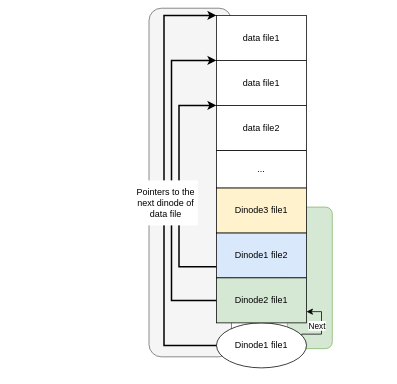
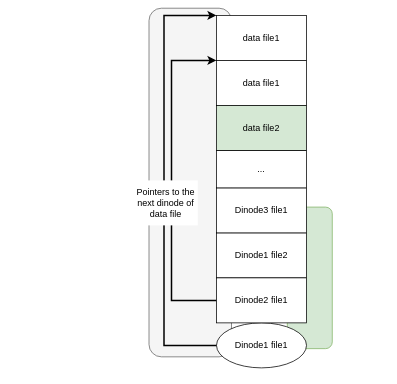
(179, 128) -> none
(261, 128) -> (261, 128)
(261, 210) -> (261, 210)
(261, 255) -> (261, 255)
(261, 300) -> (261, 300)
(321, 319) -> none
